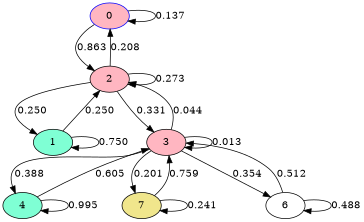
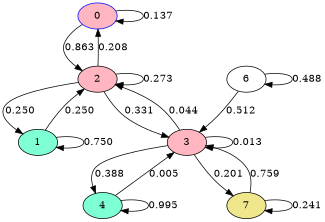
(223, 172) -> none
(110, 174) -> (164, 174)
